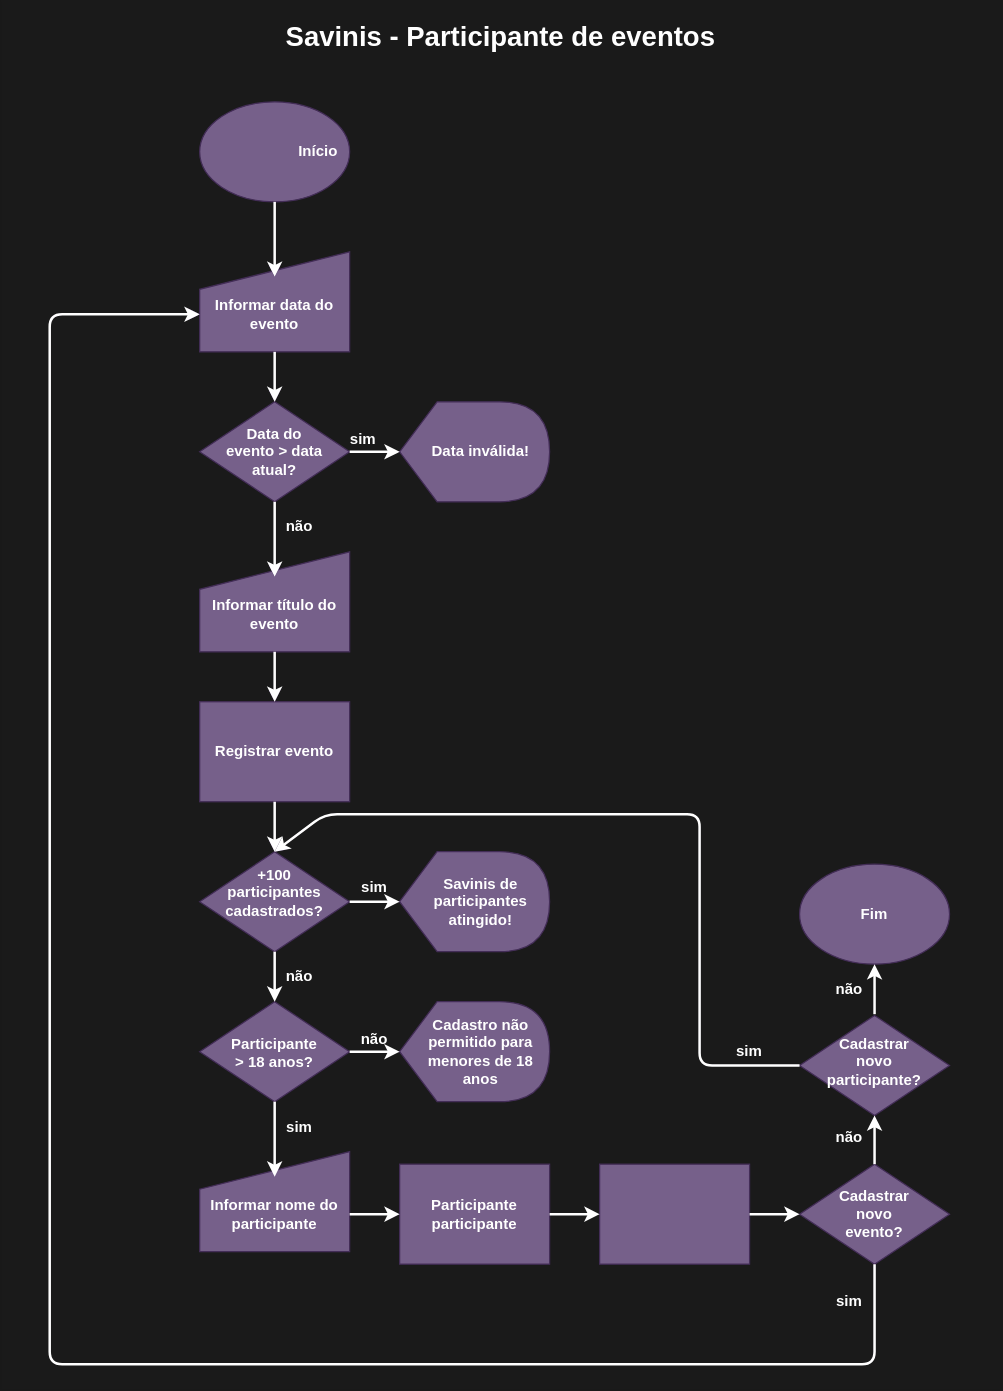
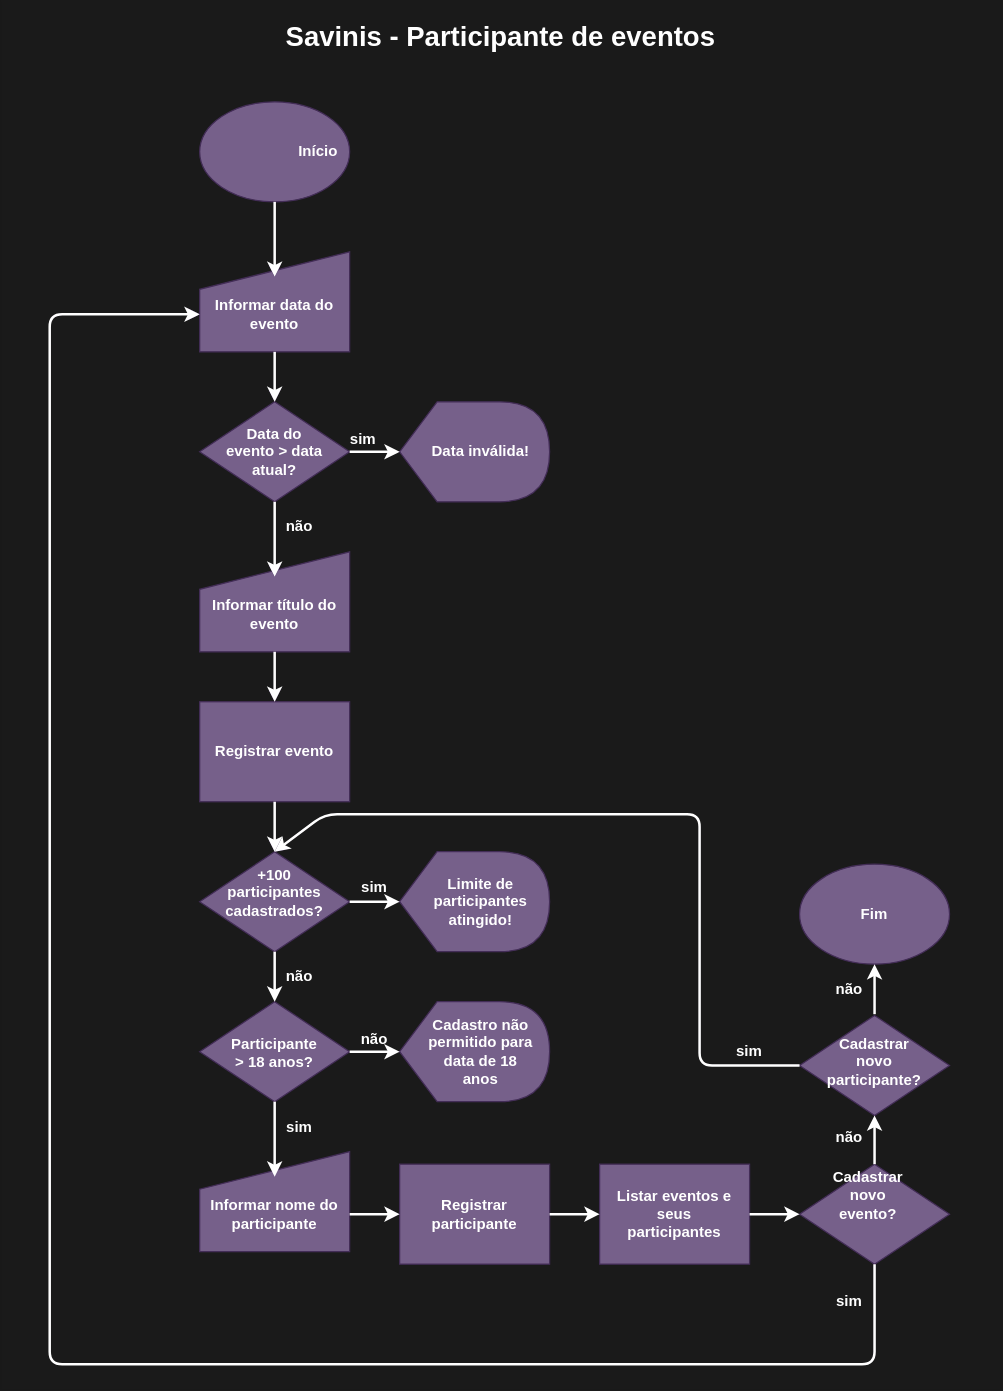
(481, 902) -> (481, 902)
(481, 1052) -> (481, 1052)
(474, 1214) -> (474, 1214)
none -> (674, 1214)
(874, 1214) -> (868, 1196)
